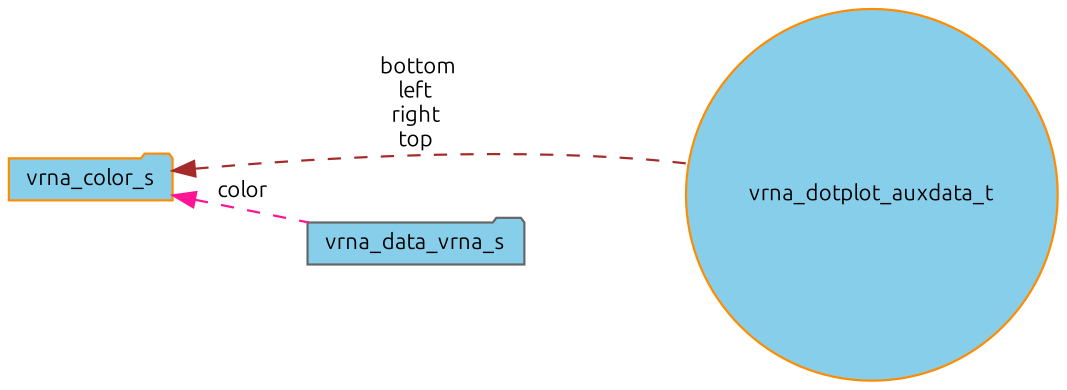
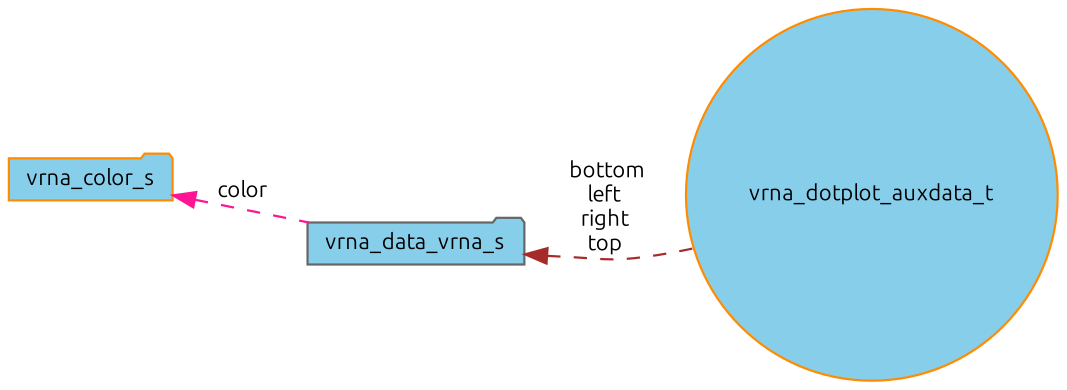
(442, 155) -> (621, 259)
